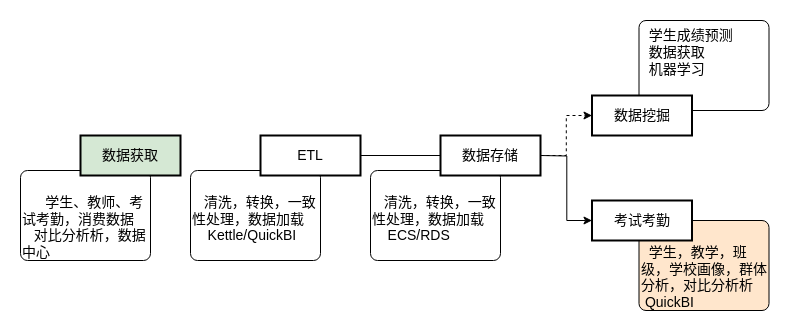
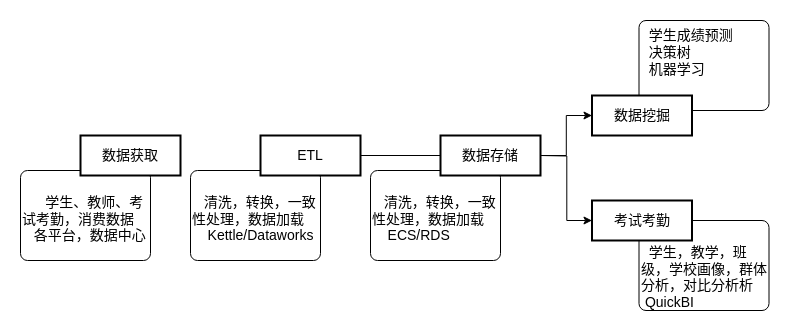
(684, 53) -> (684, 53)
(566, 126) -> (566, 126)
(131, 156) -> (131, 156)
(257, 203) -> (257, 203)
(87, 211) -> (87, 203)
(704, 266) -> (704, 266)
